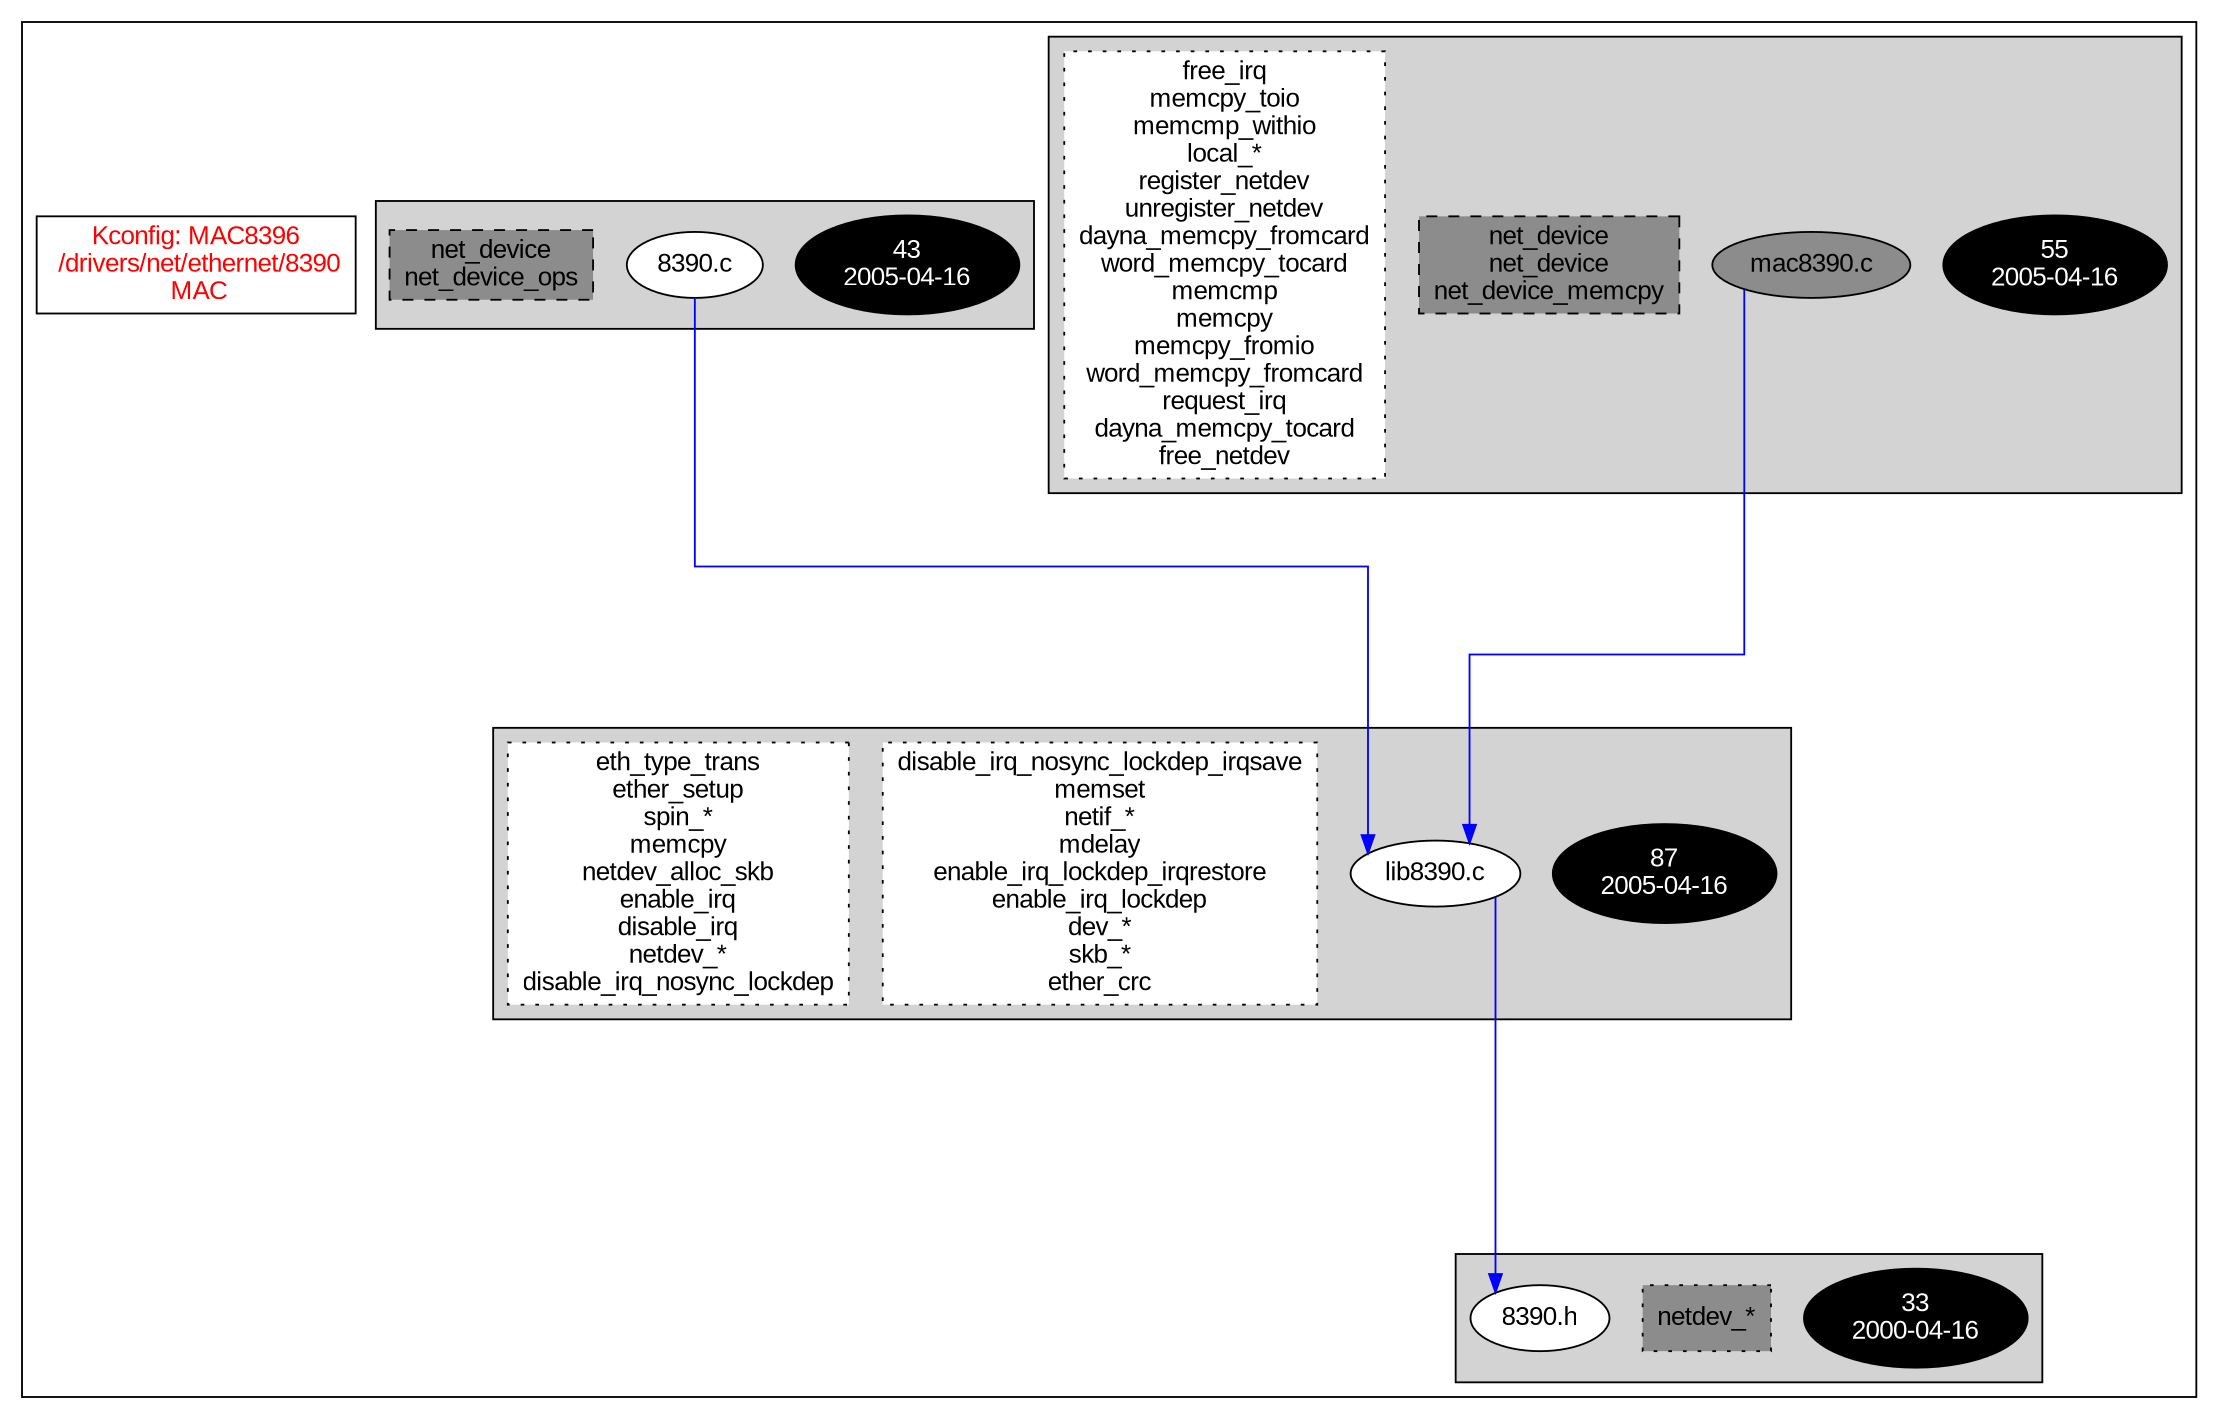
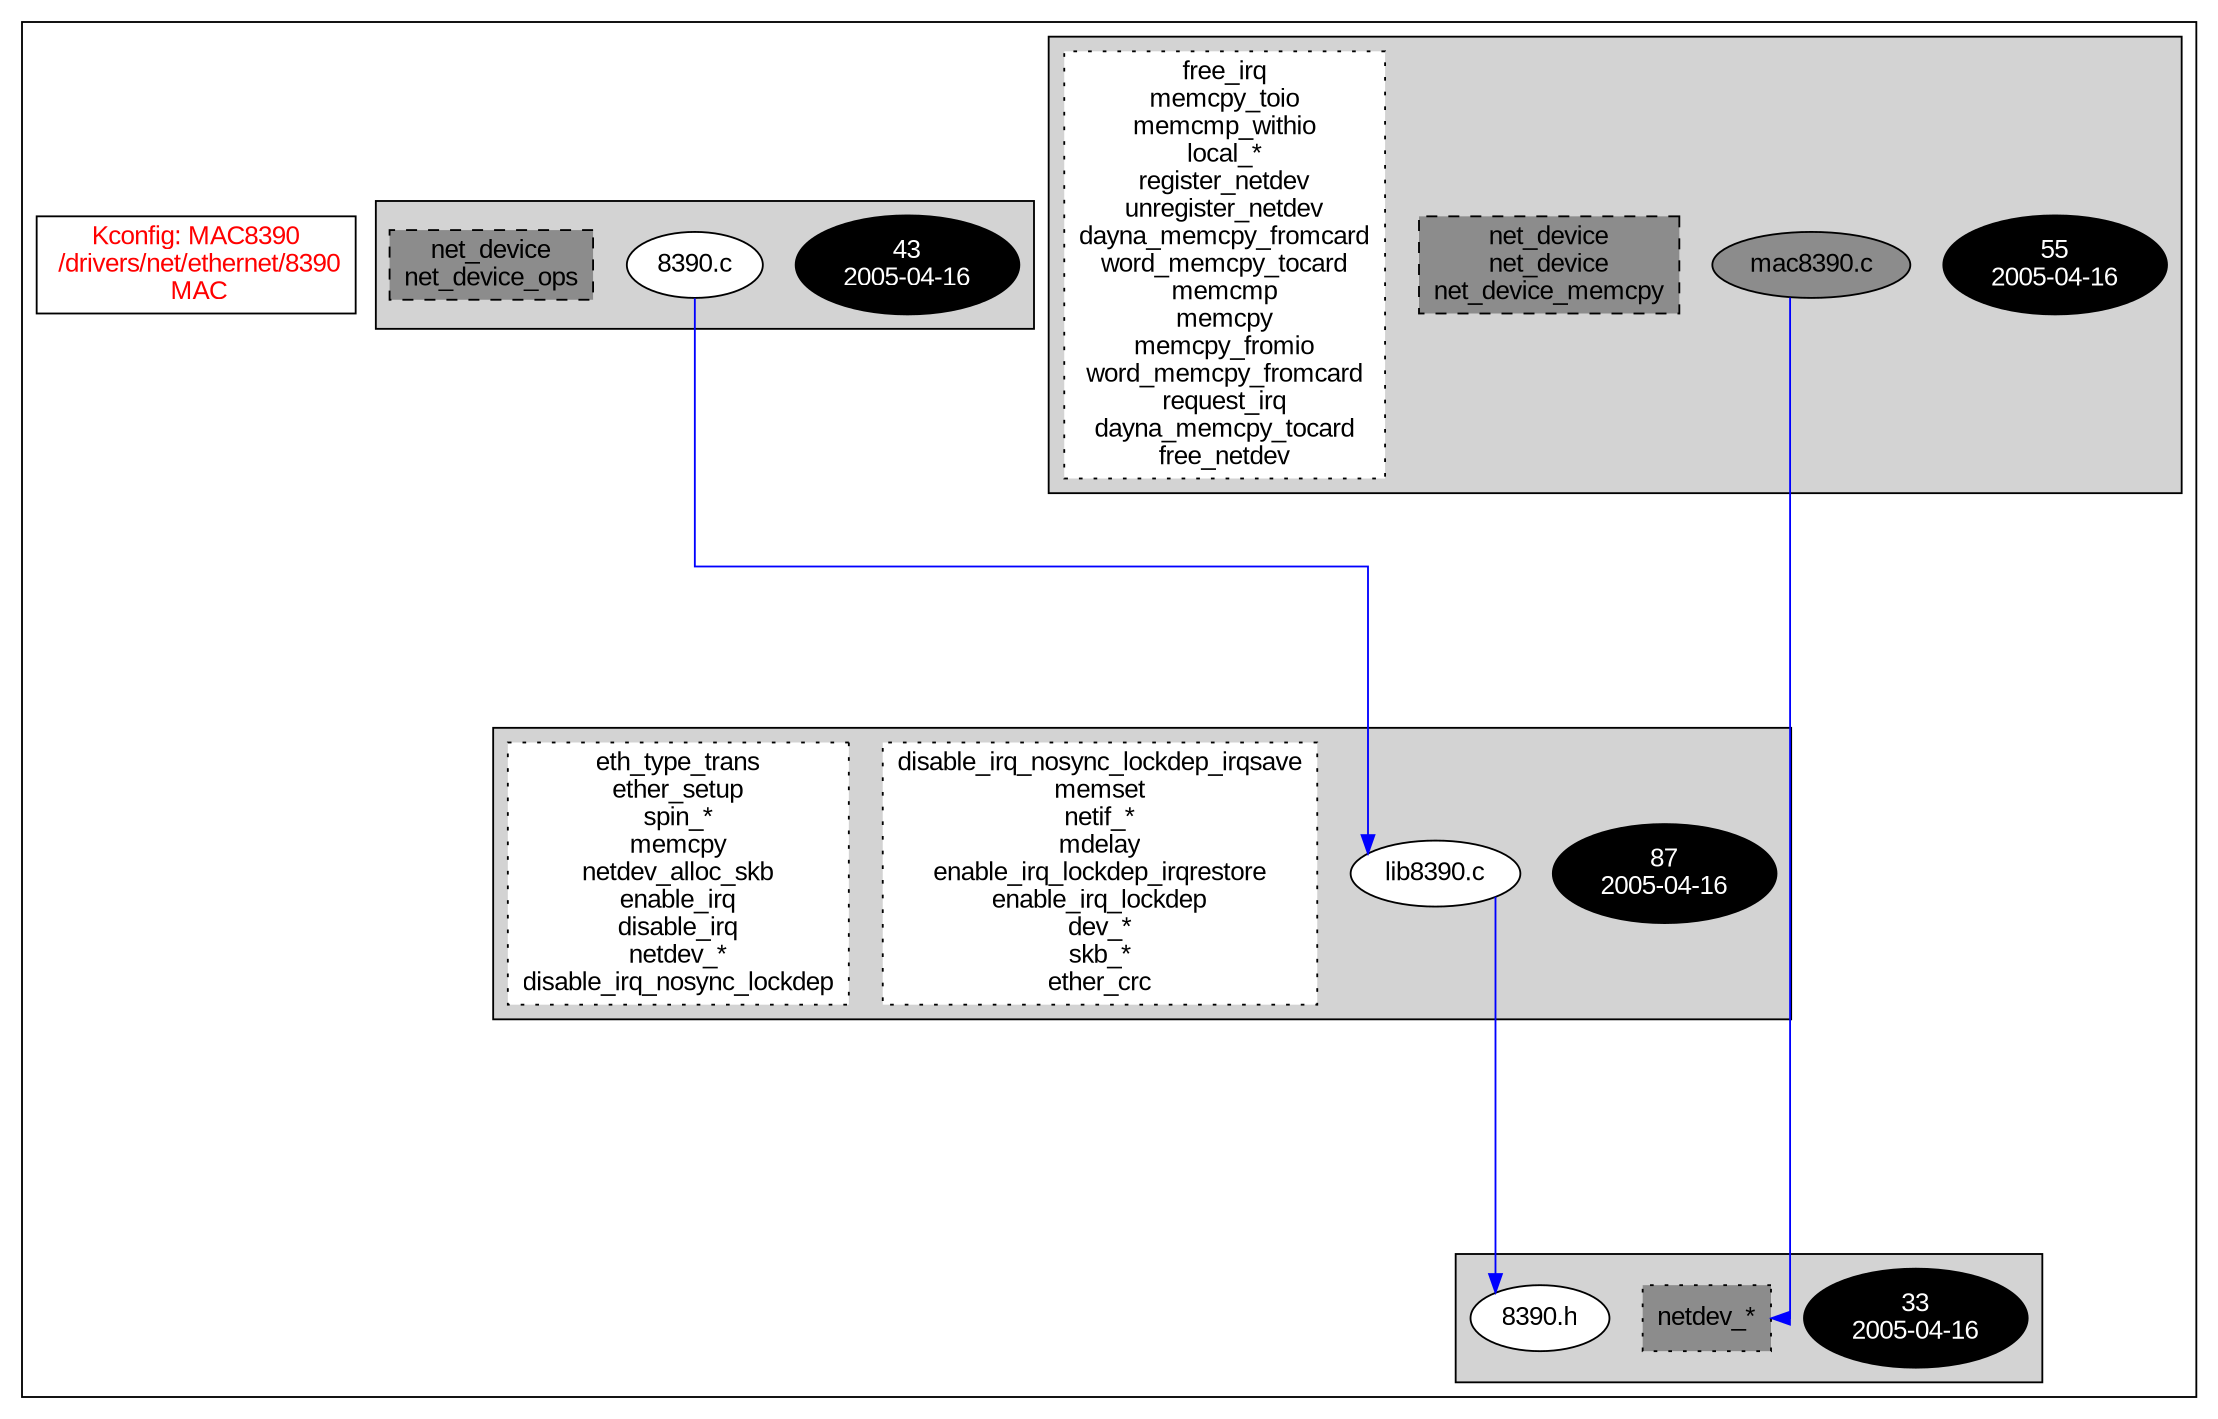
(196, 265) -> (196, 265)
(1704, 654) -> (1790, 707)
(1916, 1318) -> (1916, 1318)
